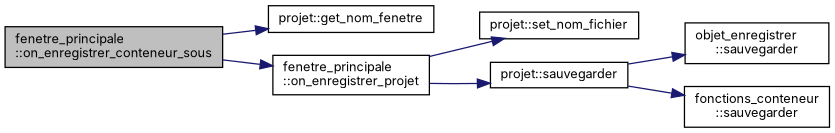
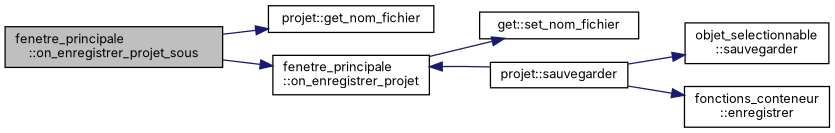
(351, 19) -> (351, 19)
(559, 25) -> (559, 25)
(757, 43) -> (757, 43)
(114, 47) -> (114, 47)
(453, 84) -> (466, 67)
(757, 107) -> (757, 107)
